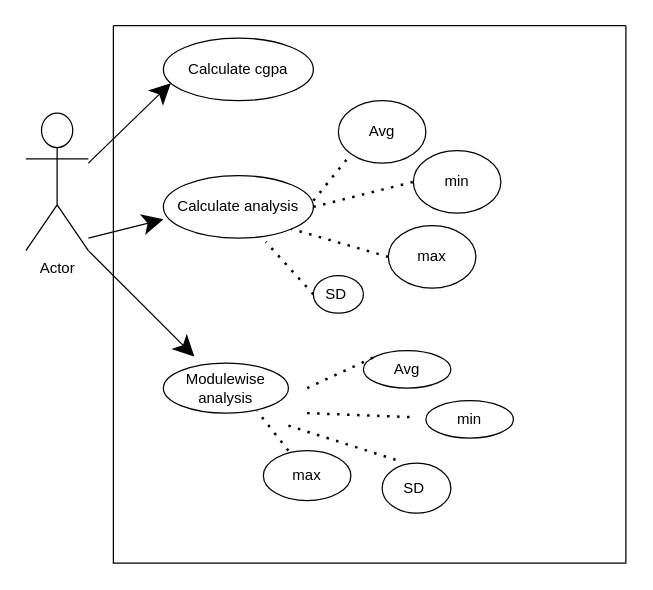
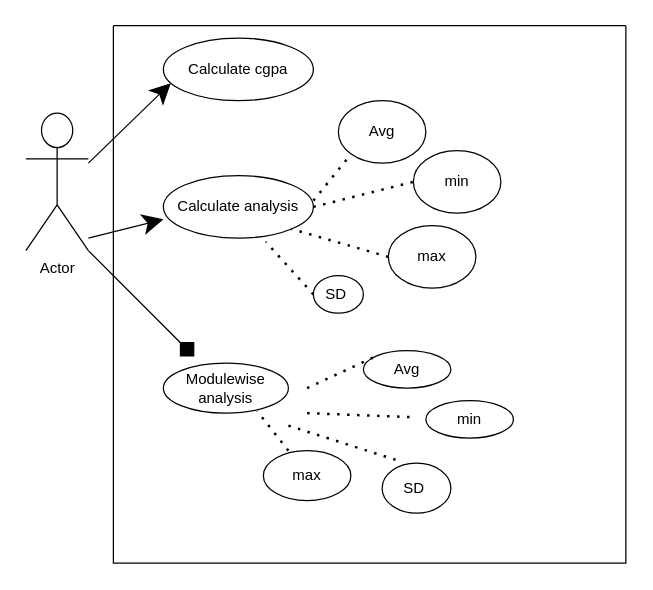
(181, 344) -> (180, 342)
